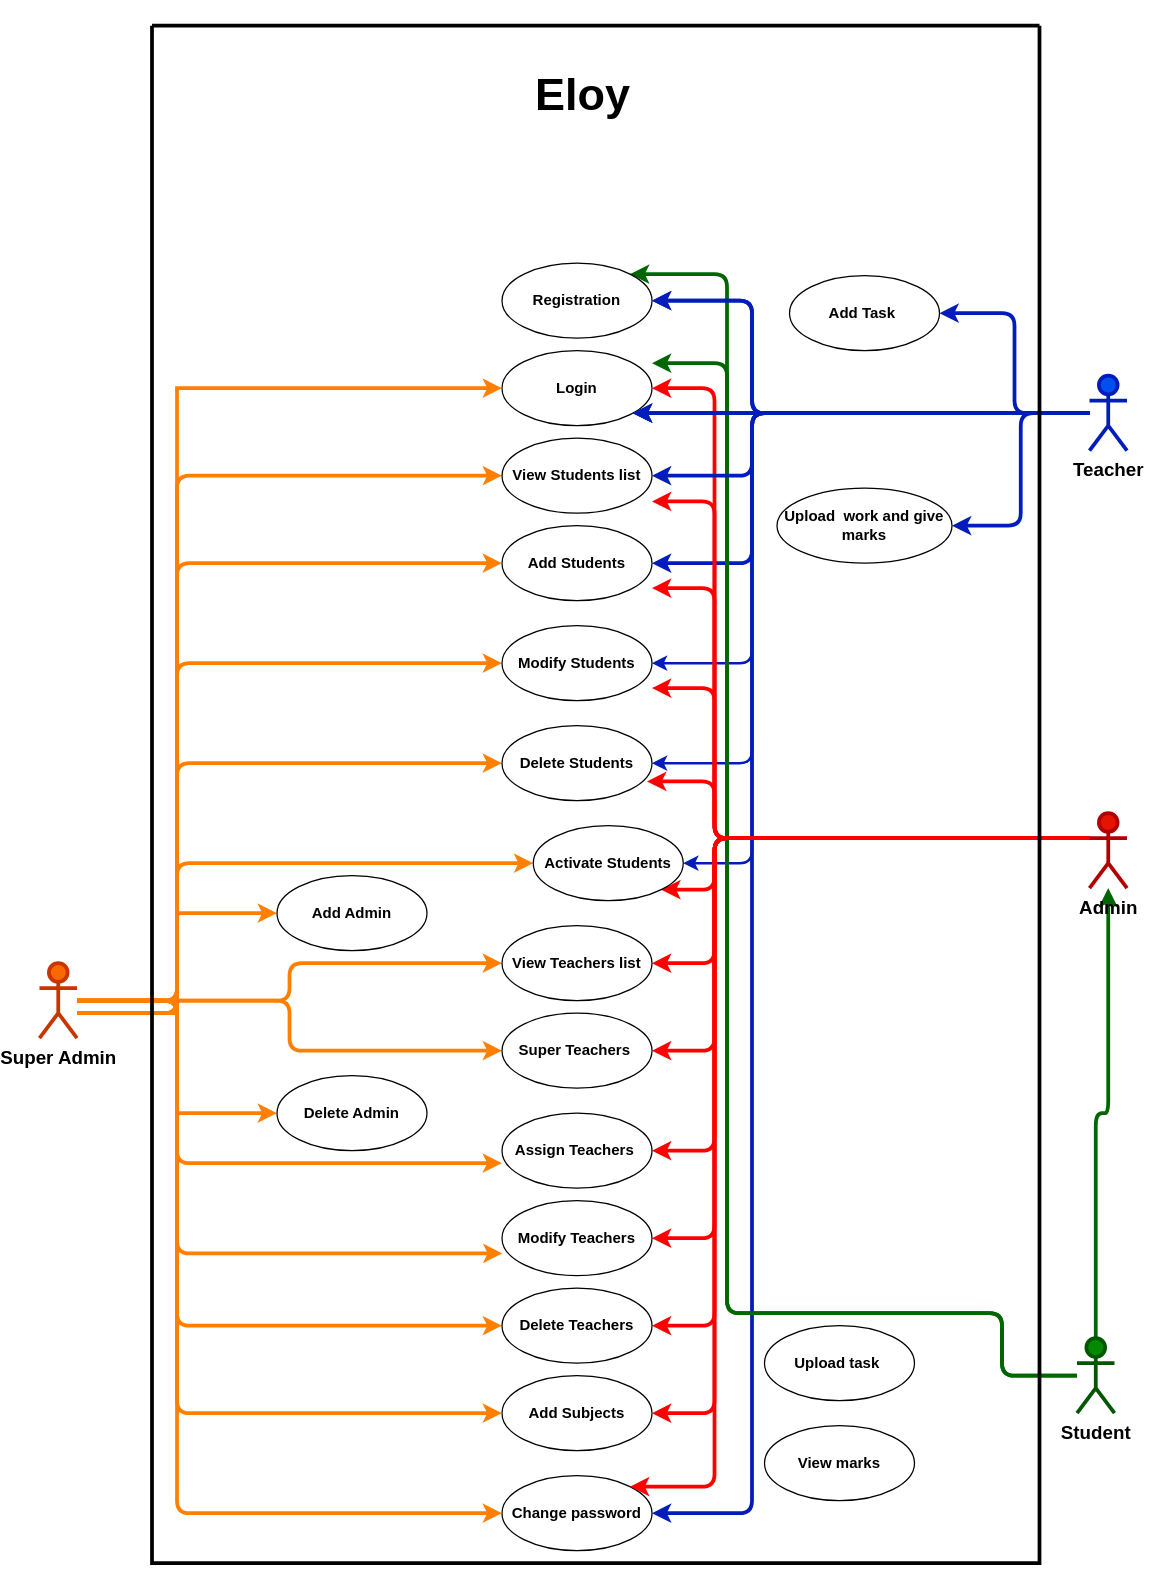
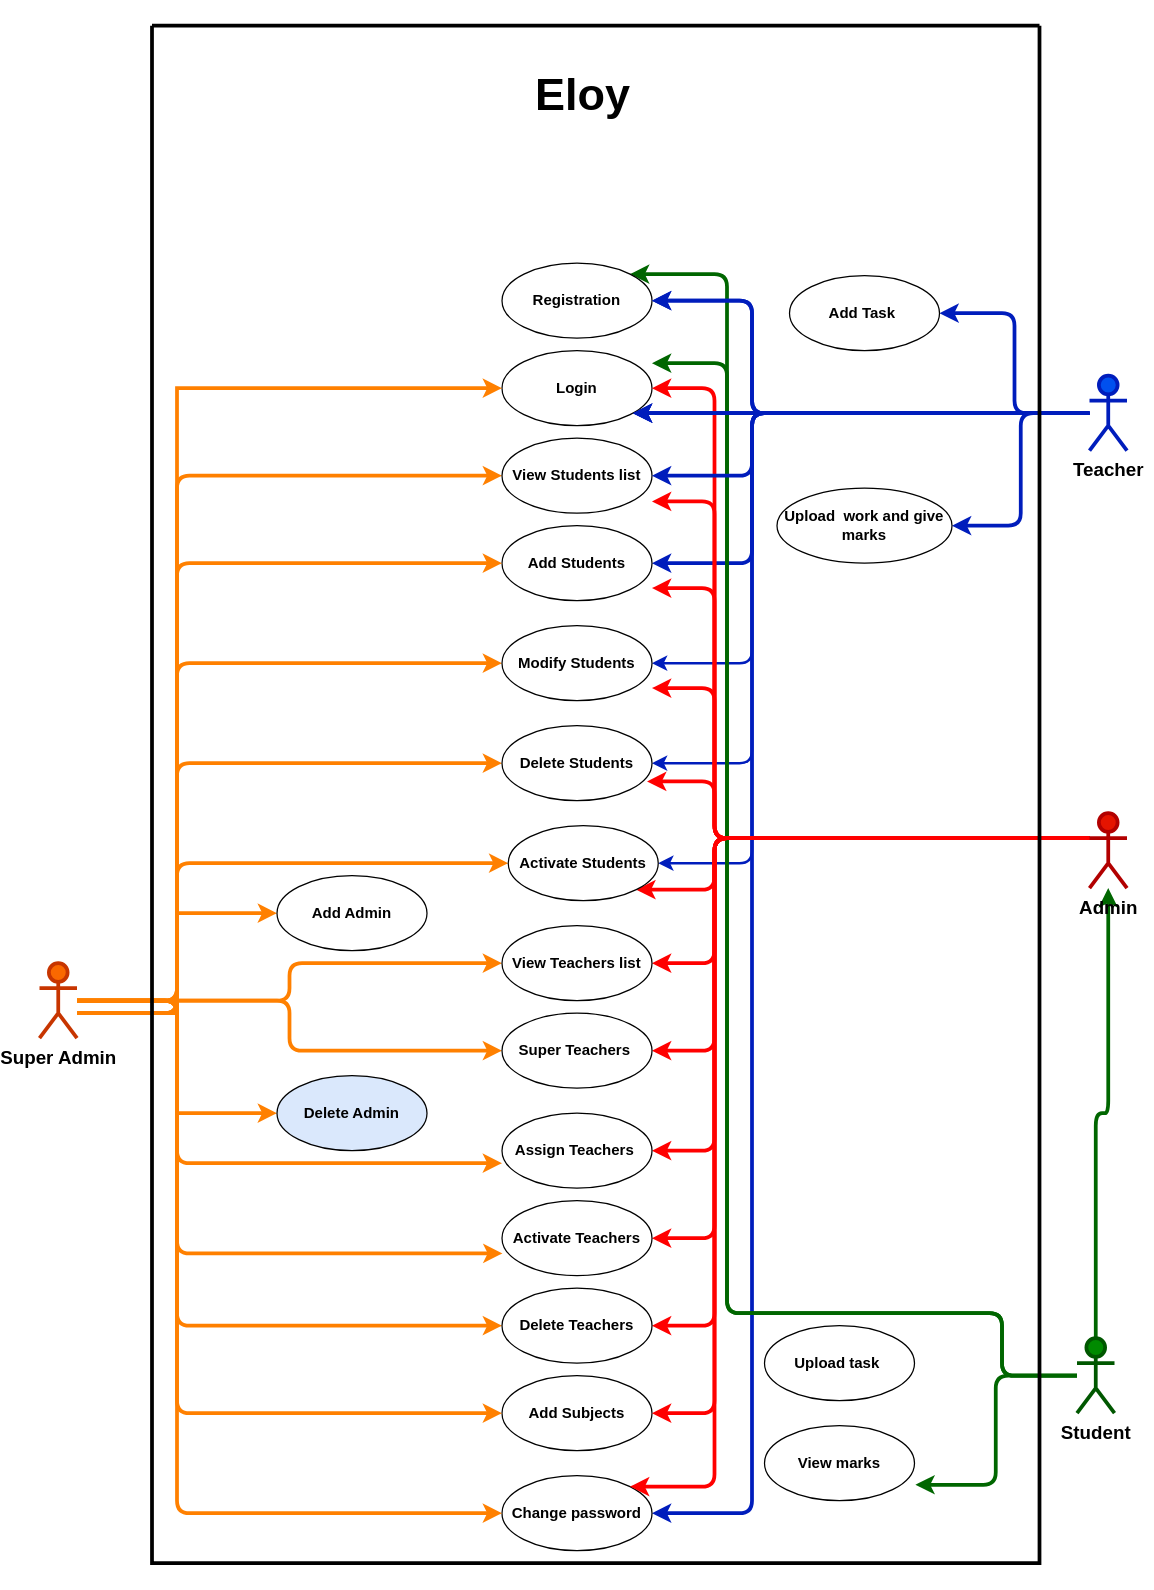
(608, 863) -> (583, 863)
(352, 1113) -> (352, 1113)
(577, 1238) -> (577, 1238)
none -> (996, 1458)
